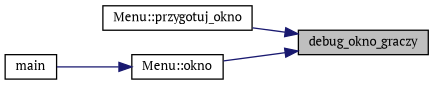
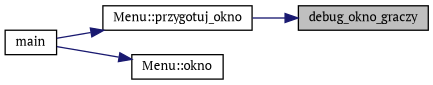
none -> (74, 35)
(254, 57) -> none
